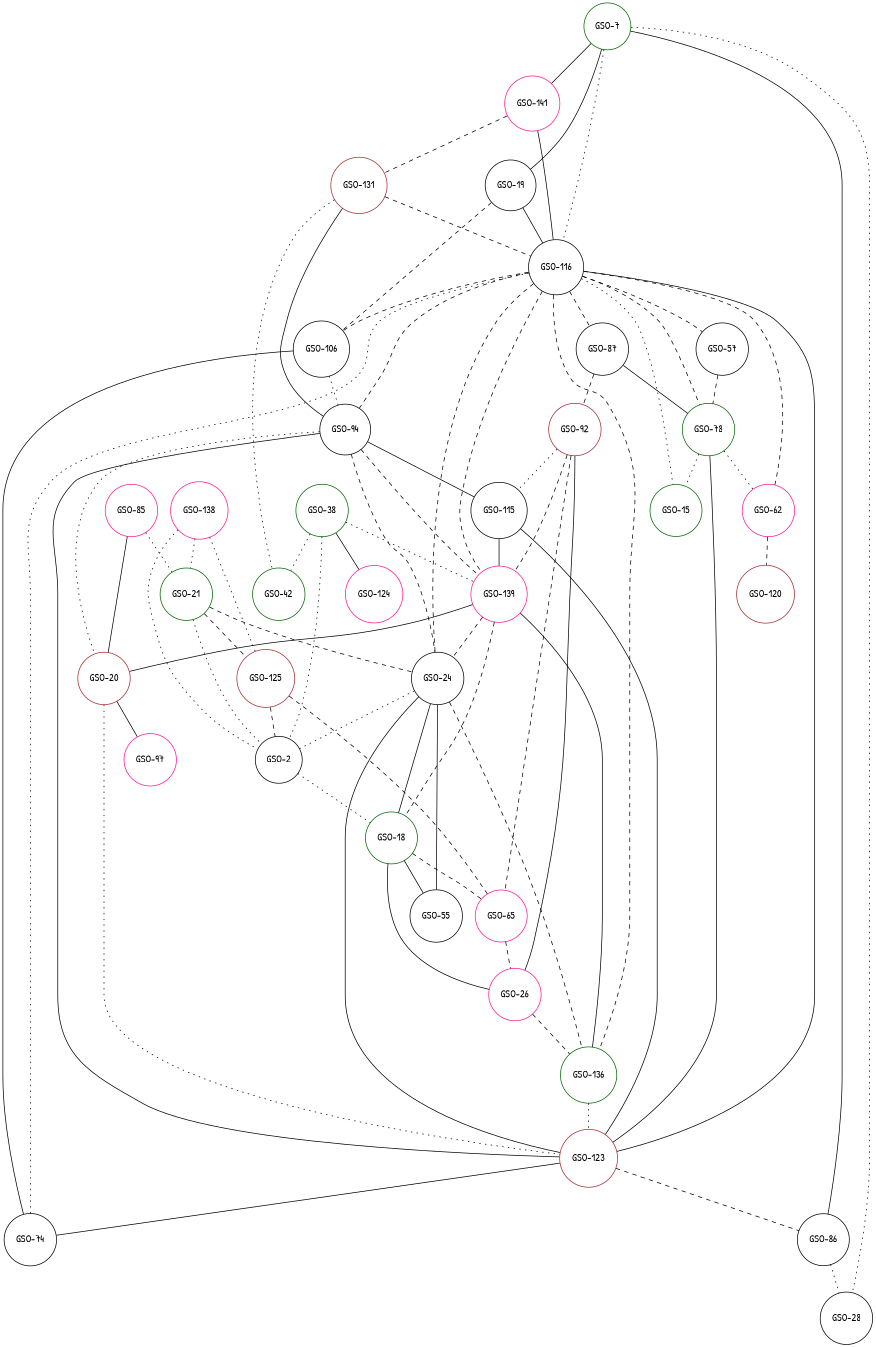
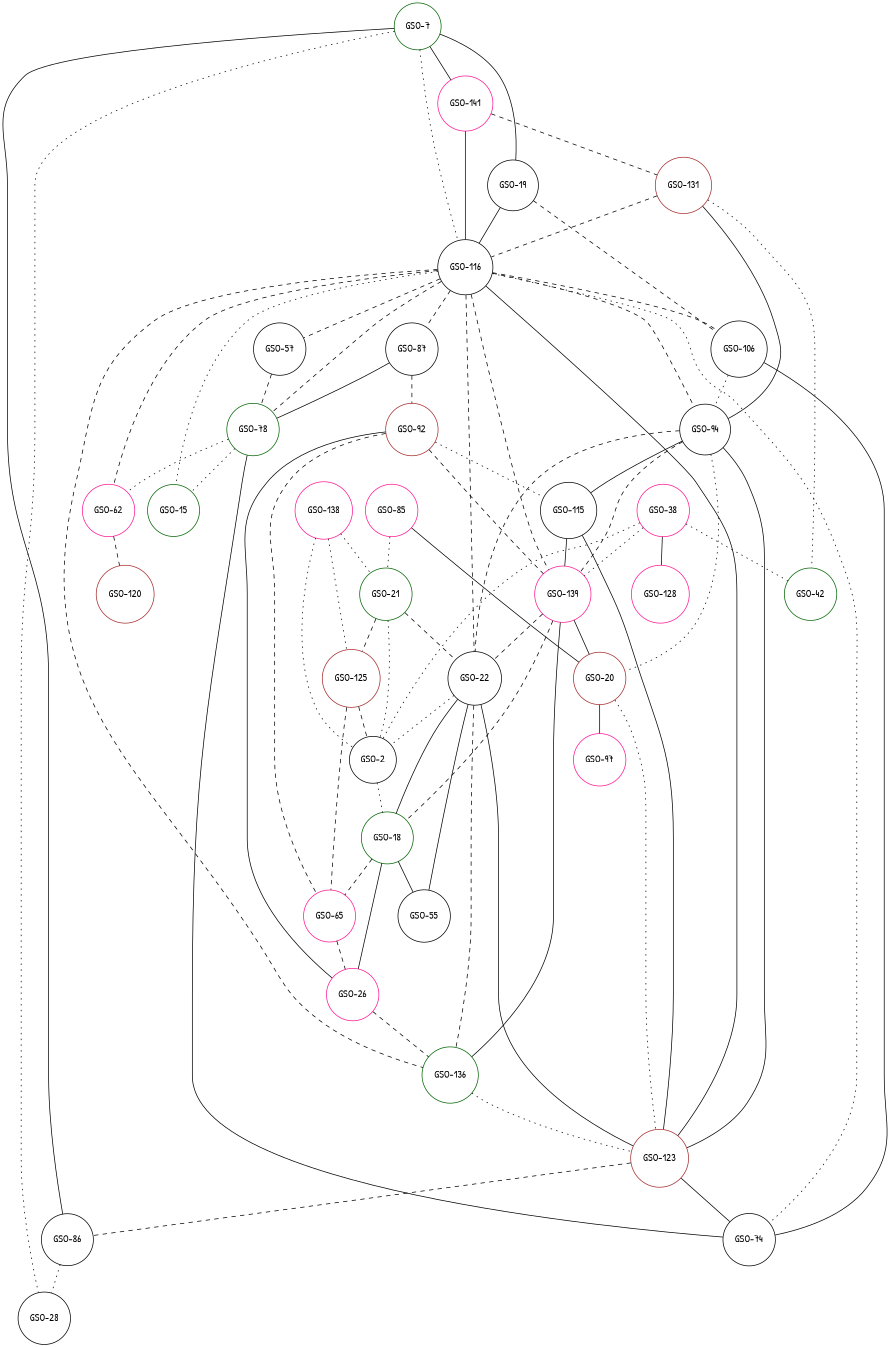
(322, 510) -> (663, 510)
(374, 594) -> (660, 594)
(438, 678) -> (475, 678)
(716, 819) -> (192, 1051)
